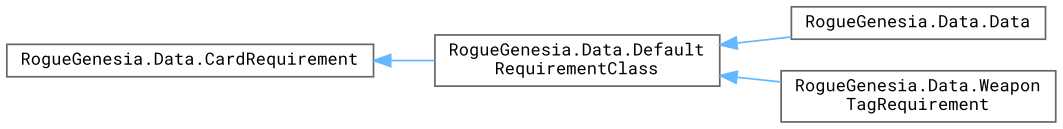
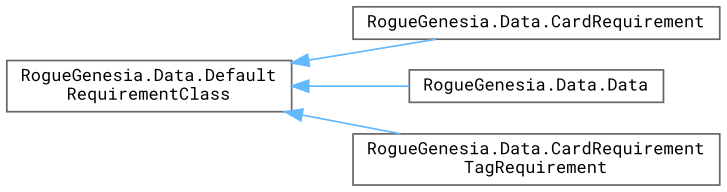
(413, 61) -> (372, 50)
(918, 96) -> (536, 159)
